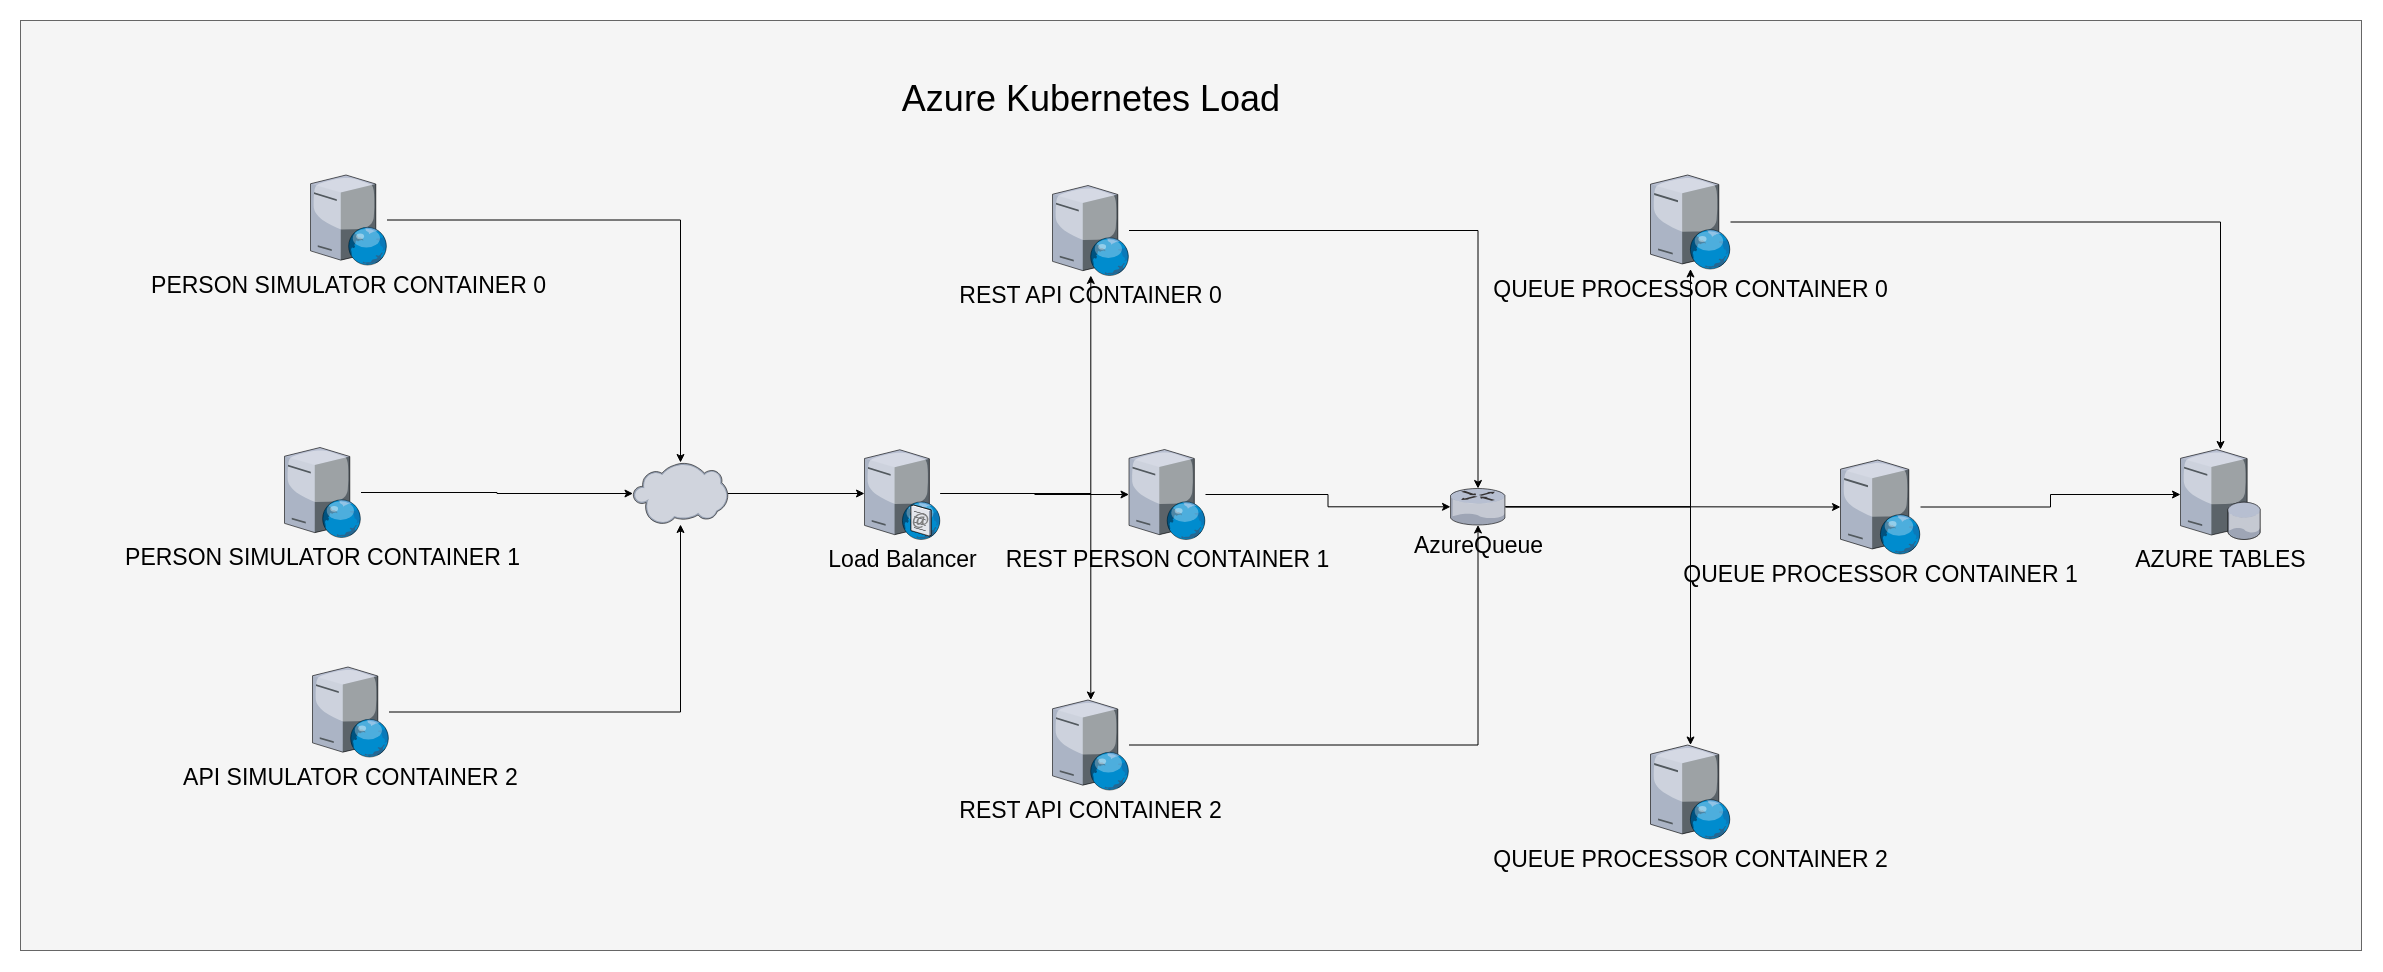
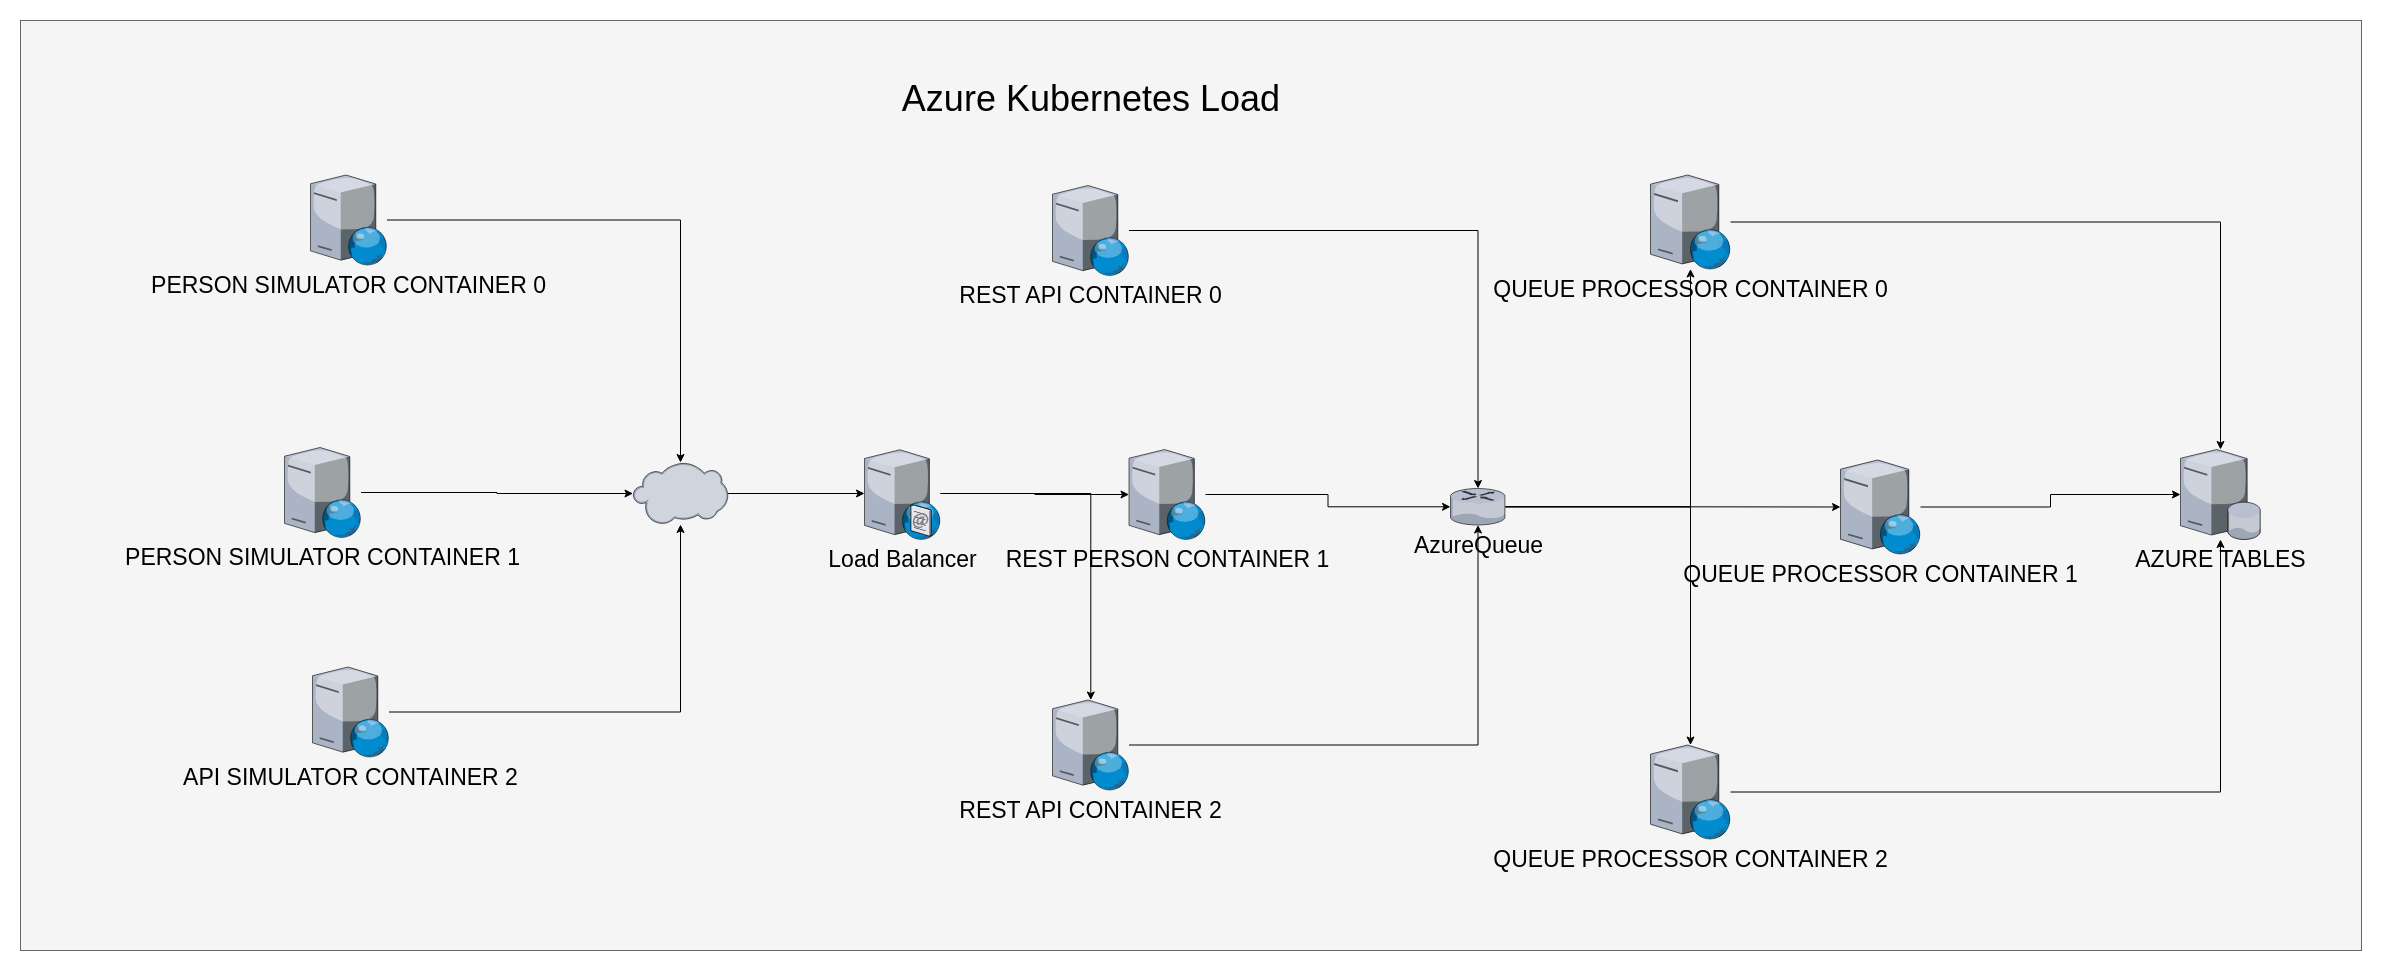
(1091, 387) -> none
none -> (2099, 792)
